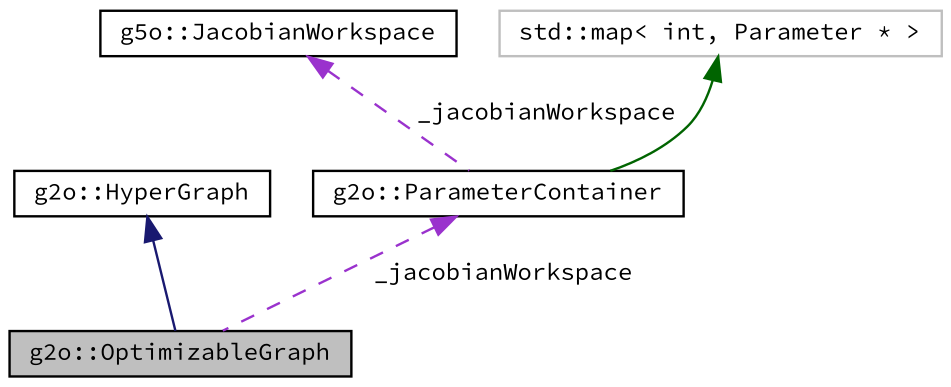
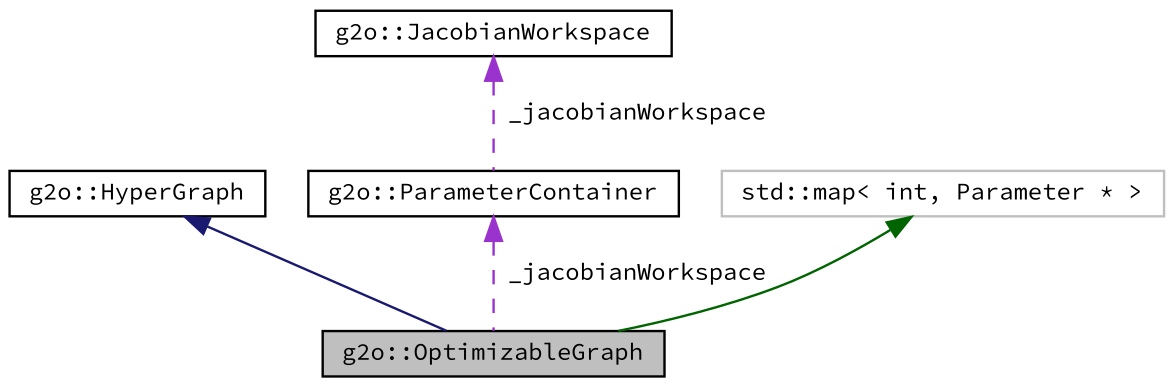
(278, 33) -> (494, 33)
(674, 138) -> (759, 294)
